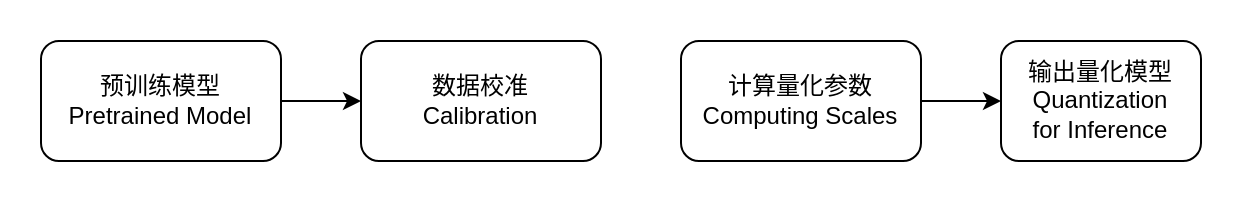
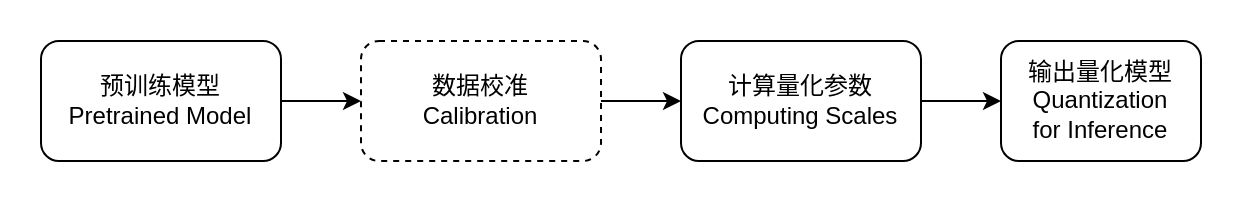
(481, 101) -> (481, 101)
none -> (634, 101)
